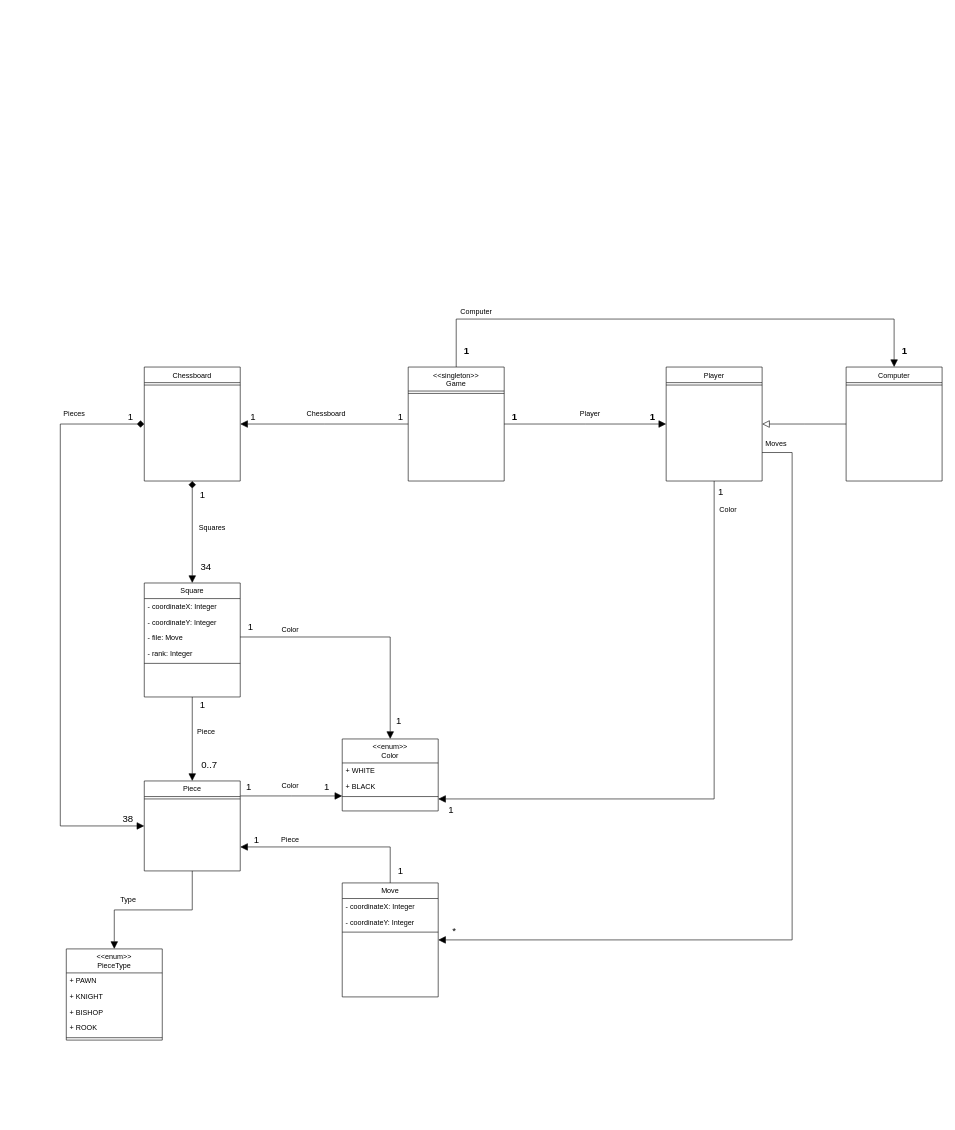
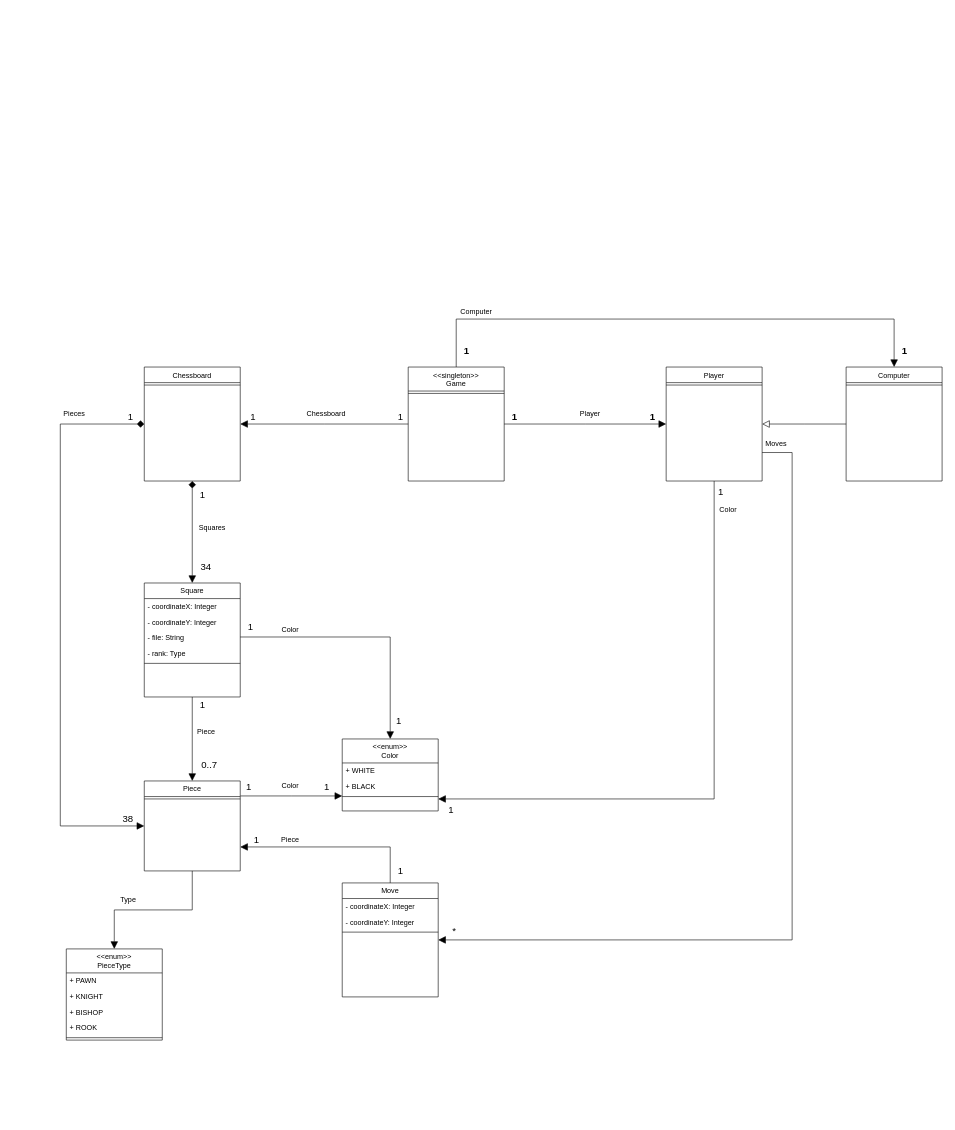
(167, 638) -> (170, 638)
(175, 653) -> (169, 653)
